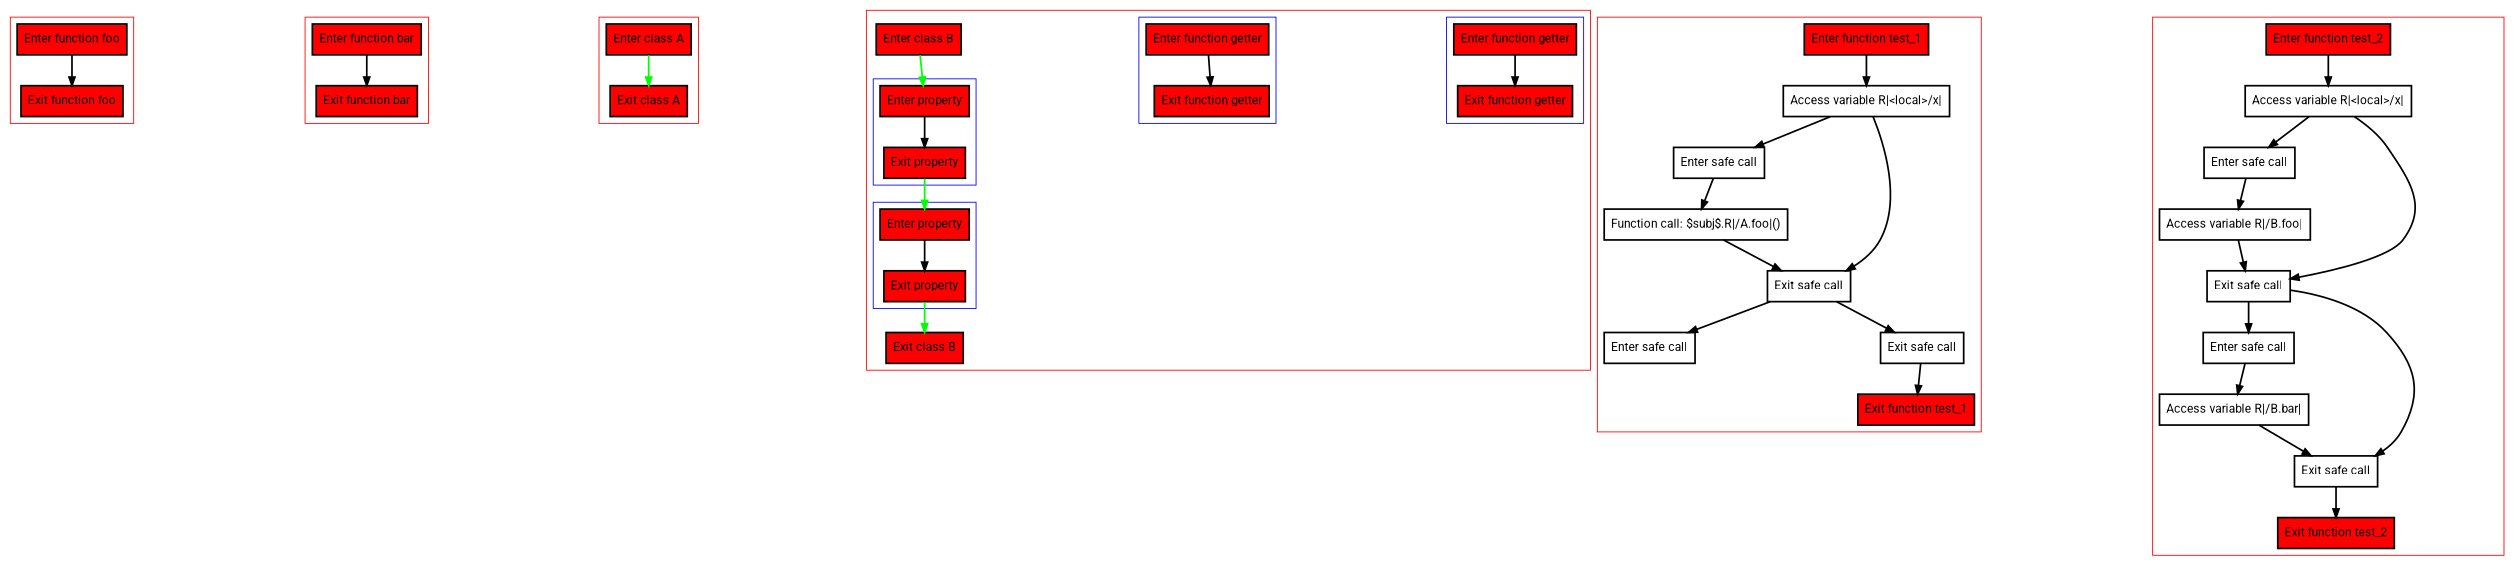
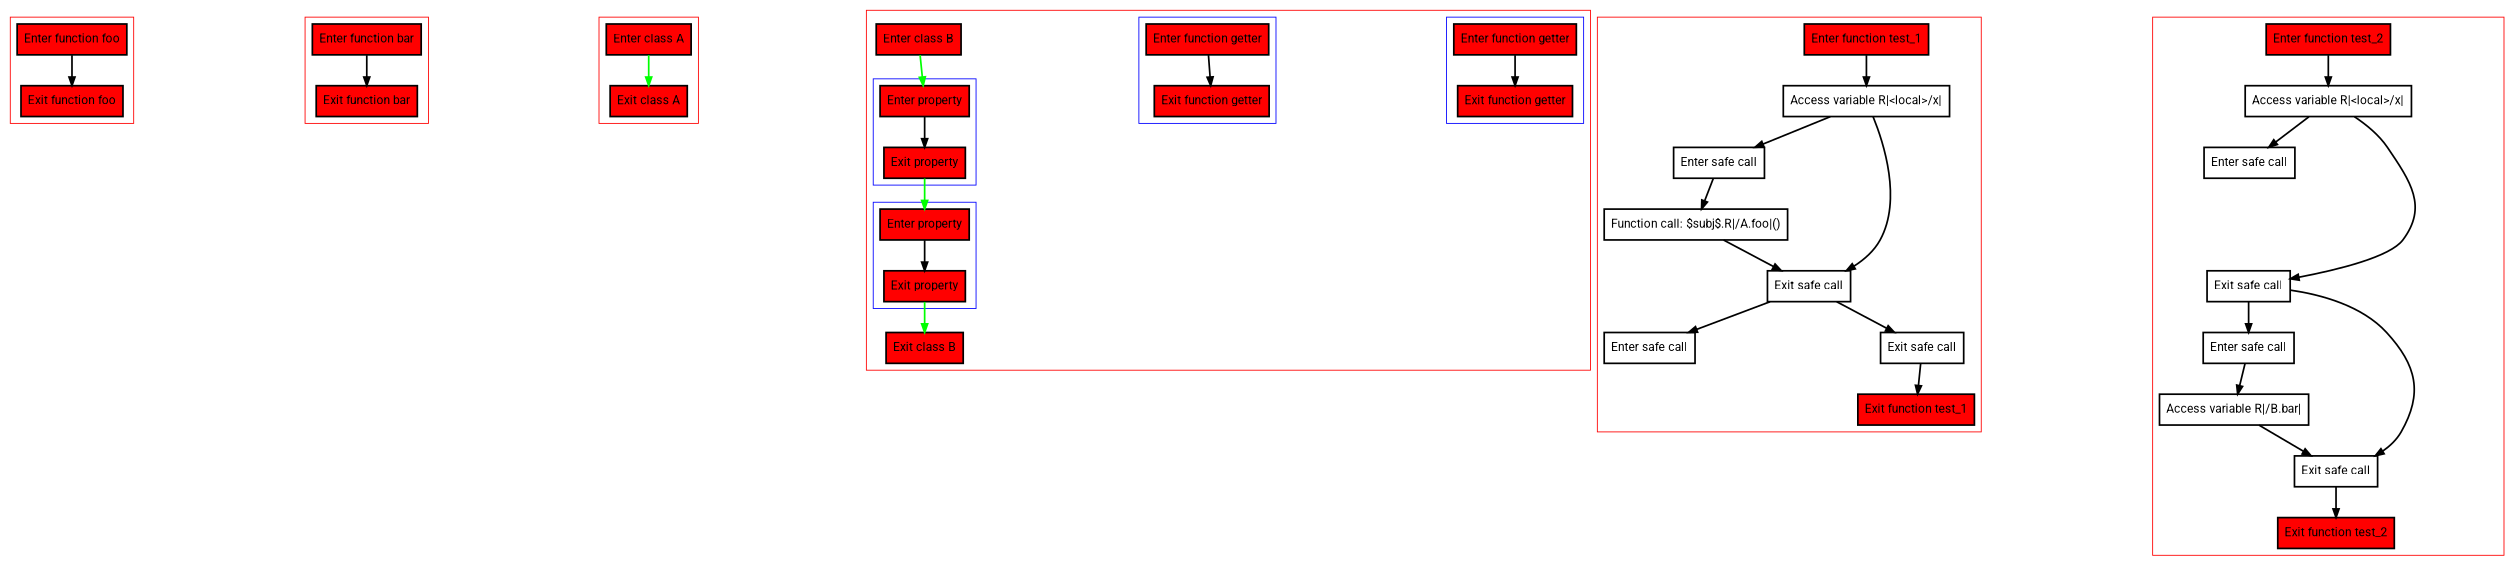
(2235, 225) -> none
